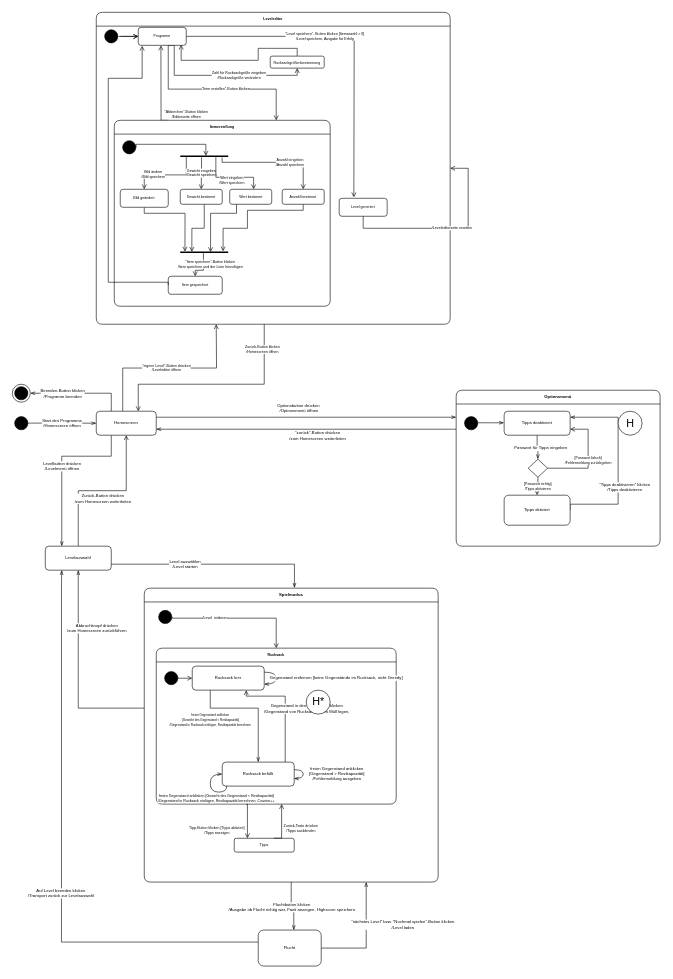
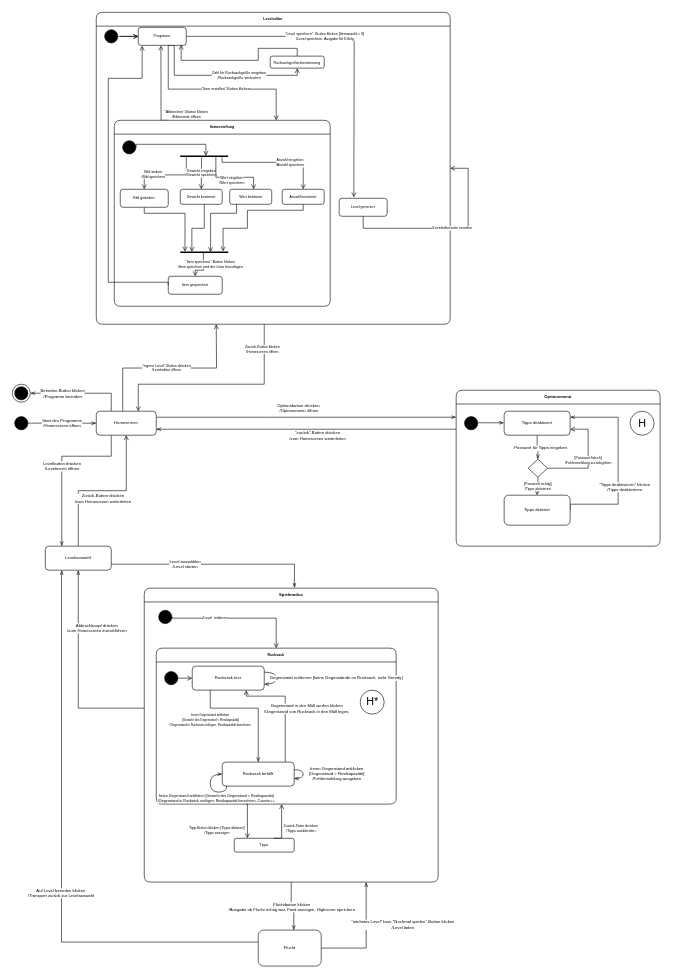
(630, 423) -> (642, 423)
(318, 702) -> (372, 702)
